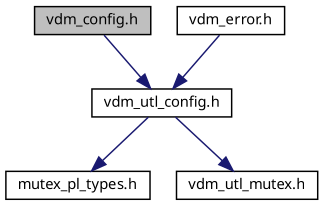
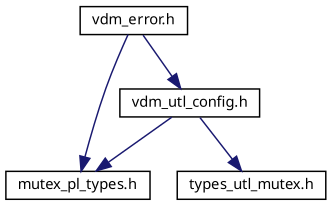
(93, 21) -> none
none -> (104, 95)
(247, 185) -> (252, 185)
